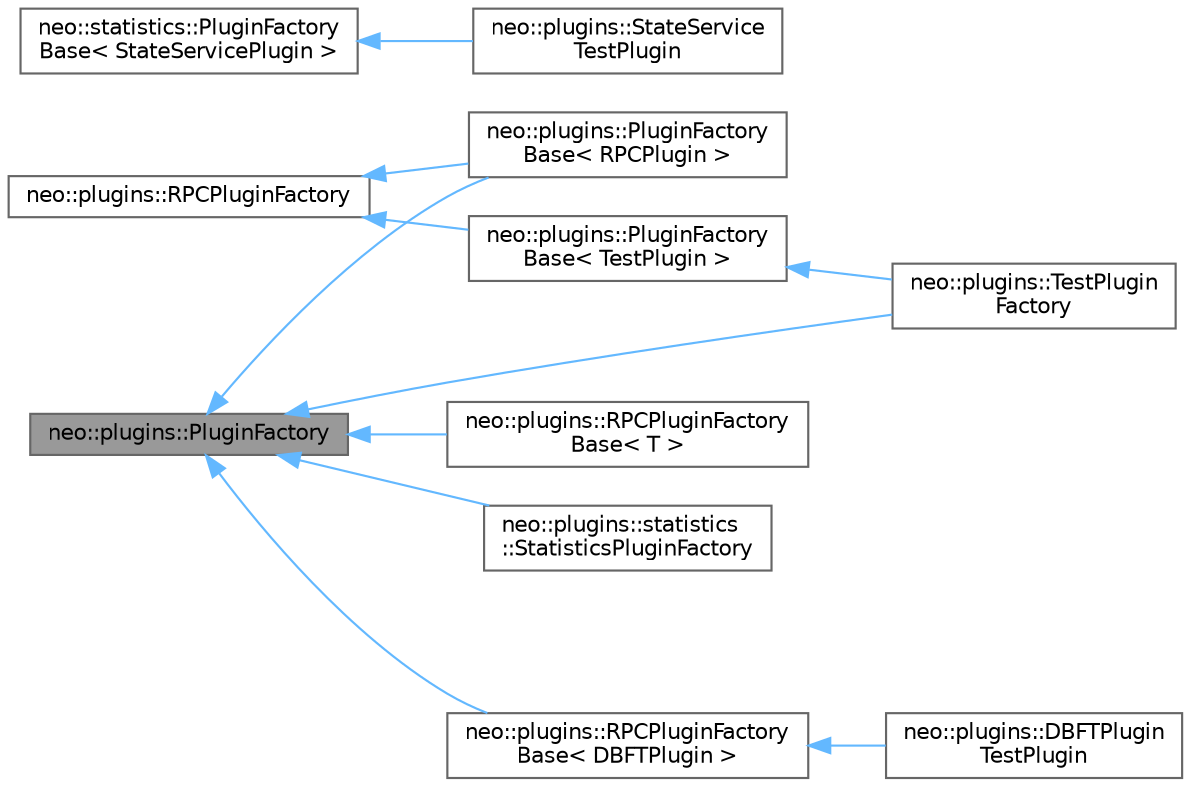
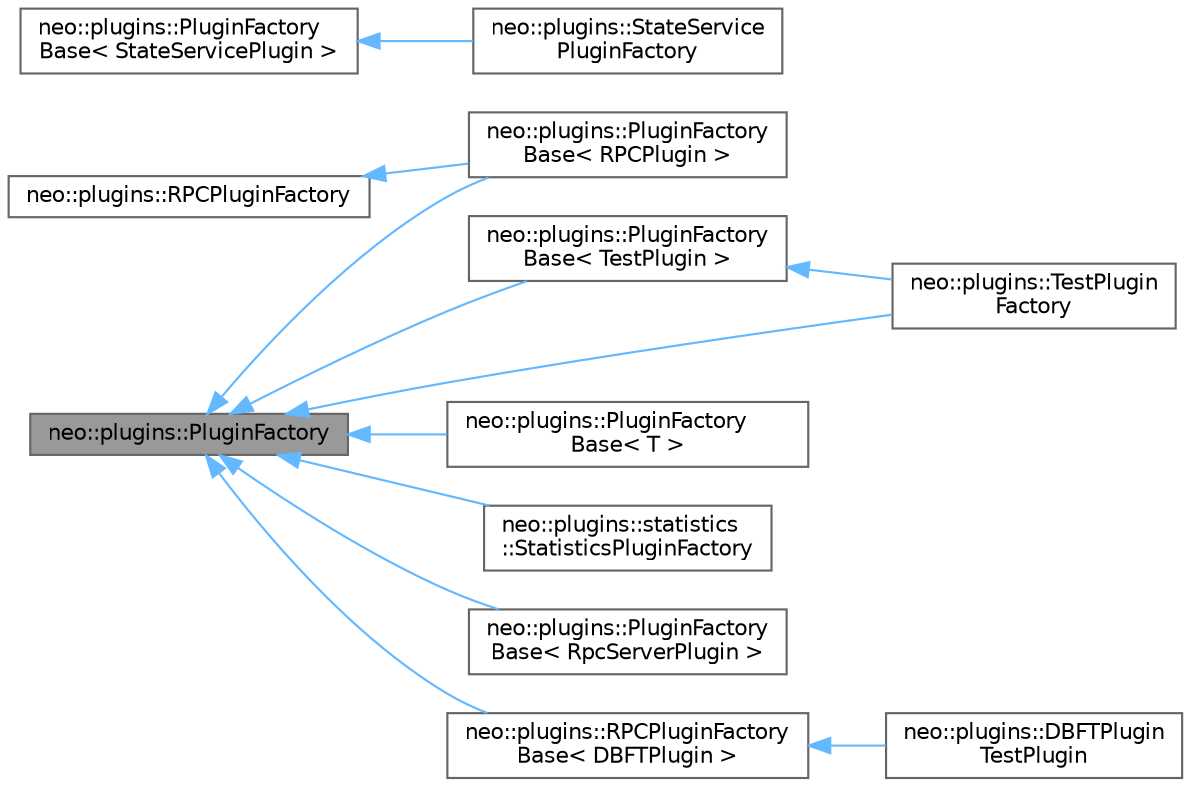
(189, 41) -> (189, 41)
(628, 41) -> (628, 41)
(427, 225) -> (387, 338)
(628, 434) -> (628, 434)
none -> (628, 642)
